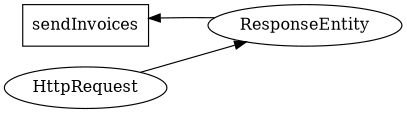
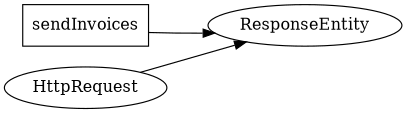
(188, 18) -> (176, 33)
